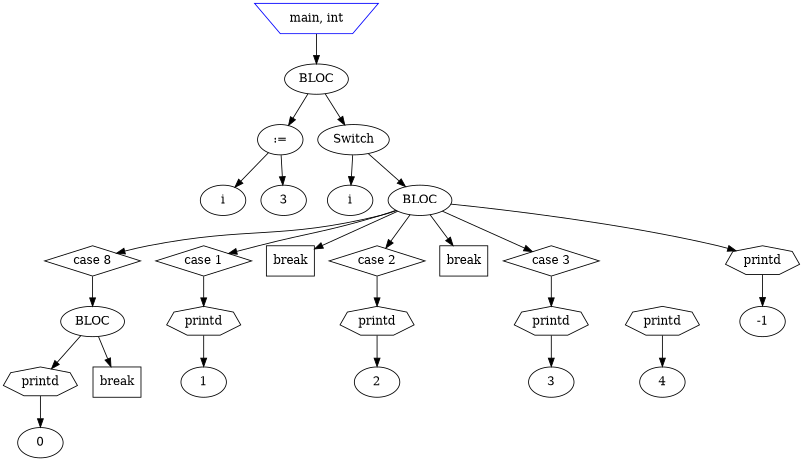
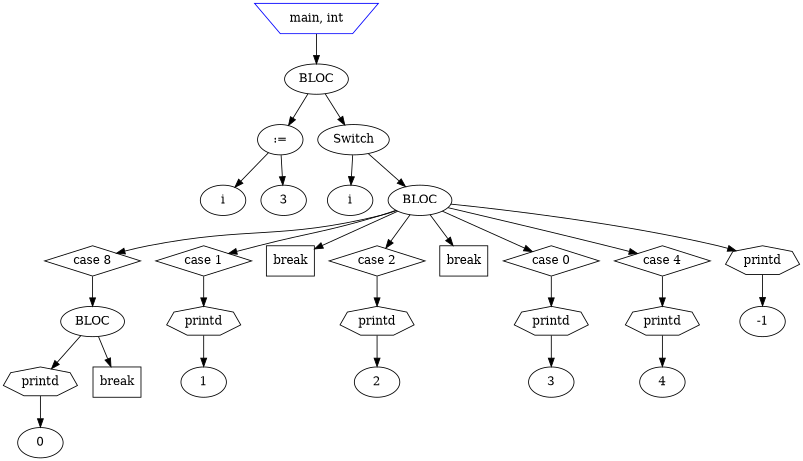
(551, 261) -> (551, 261)
none -> (662, 261)
